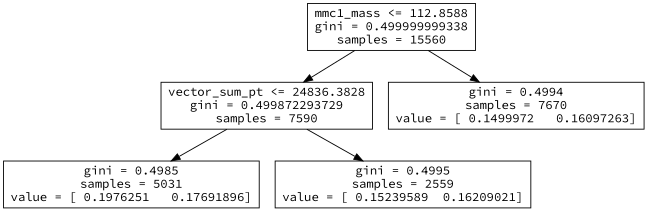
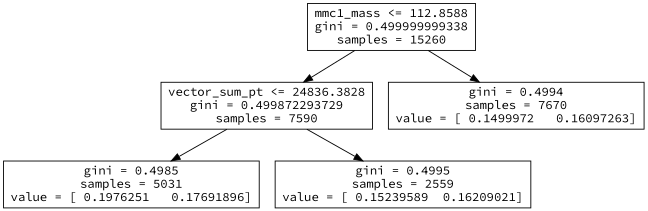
(391, 27) -> (391, 27)
